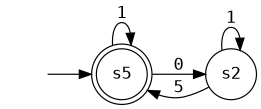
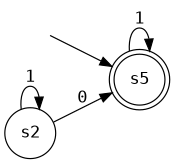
(173, 74) -> none
(179, 88) -> (83, 98)
